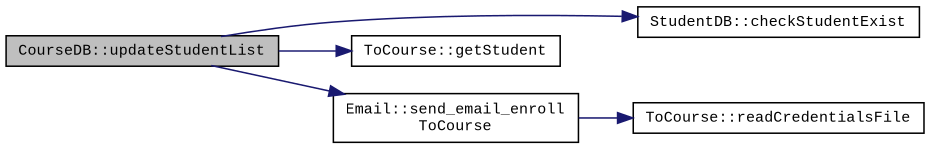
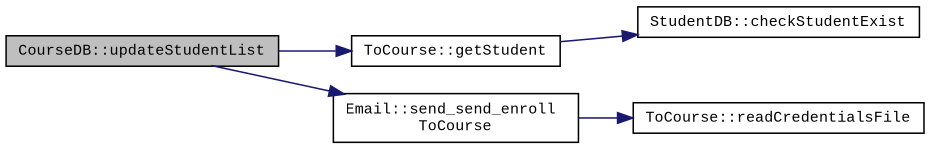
(421, 17) -> (591, 39)
(456, 118) -> (456, 118)
